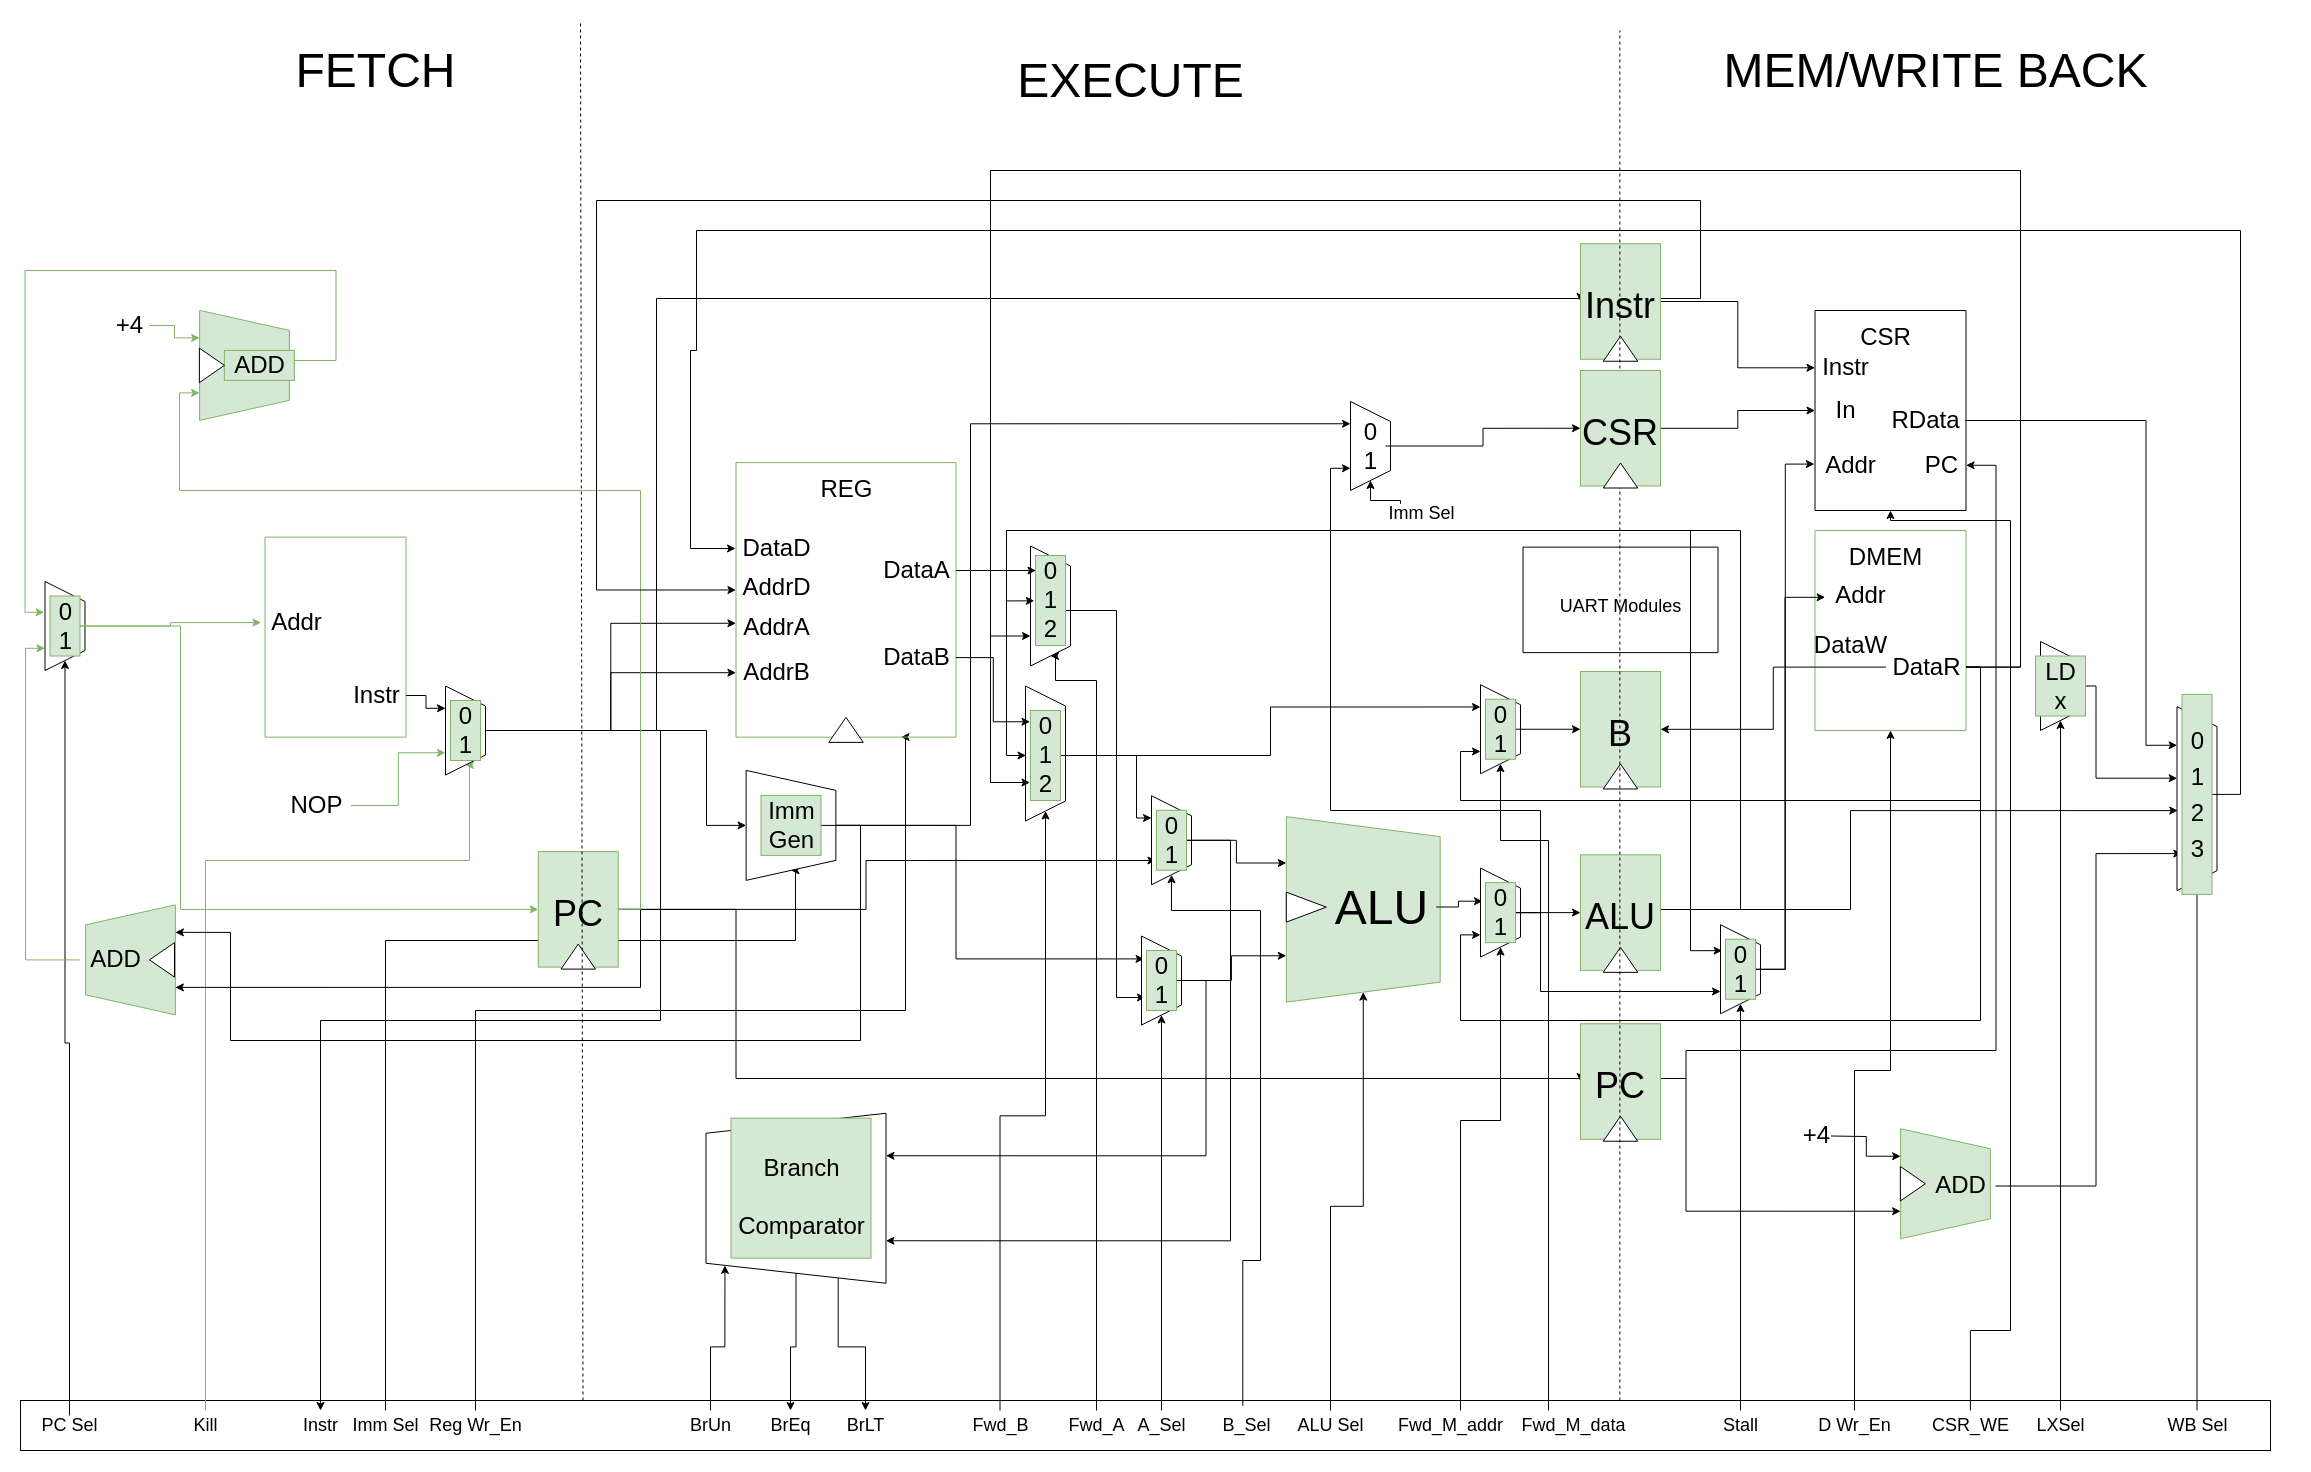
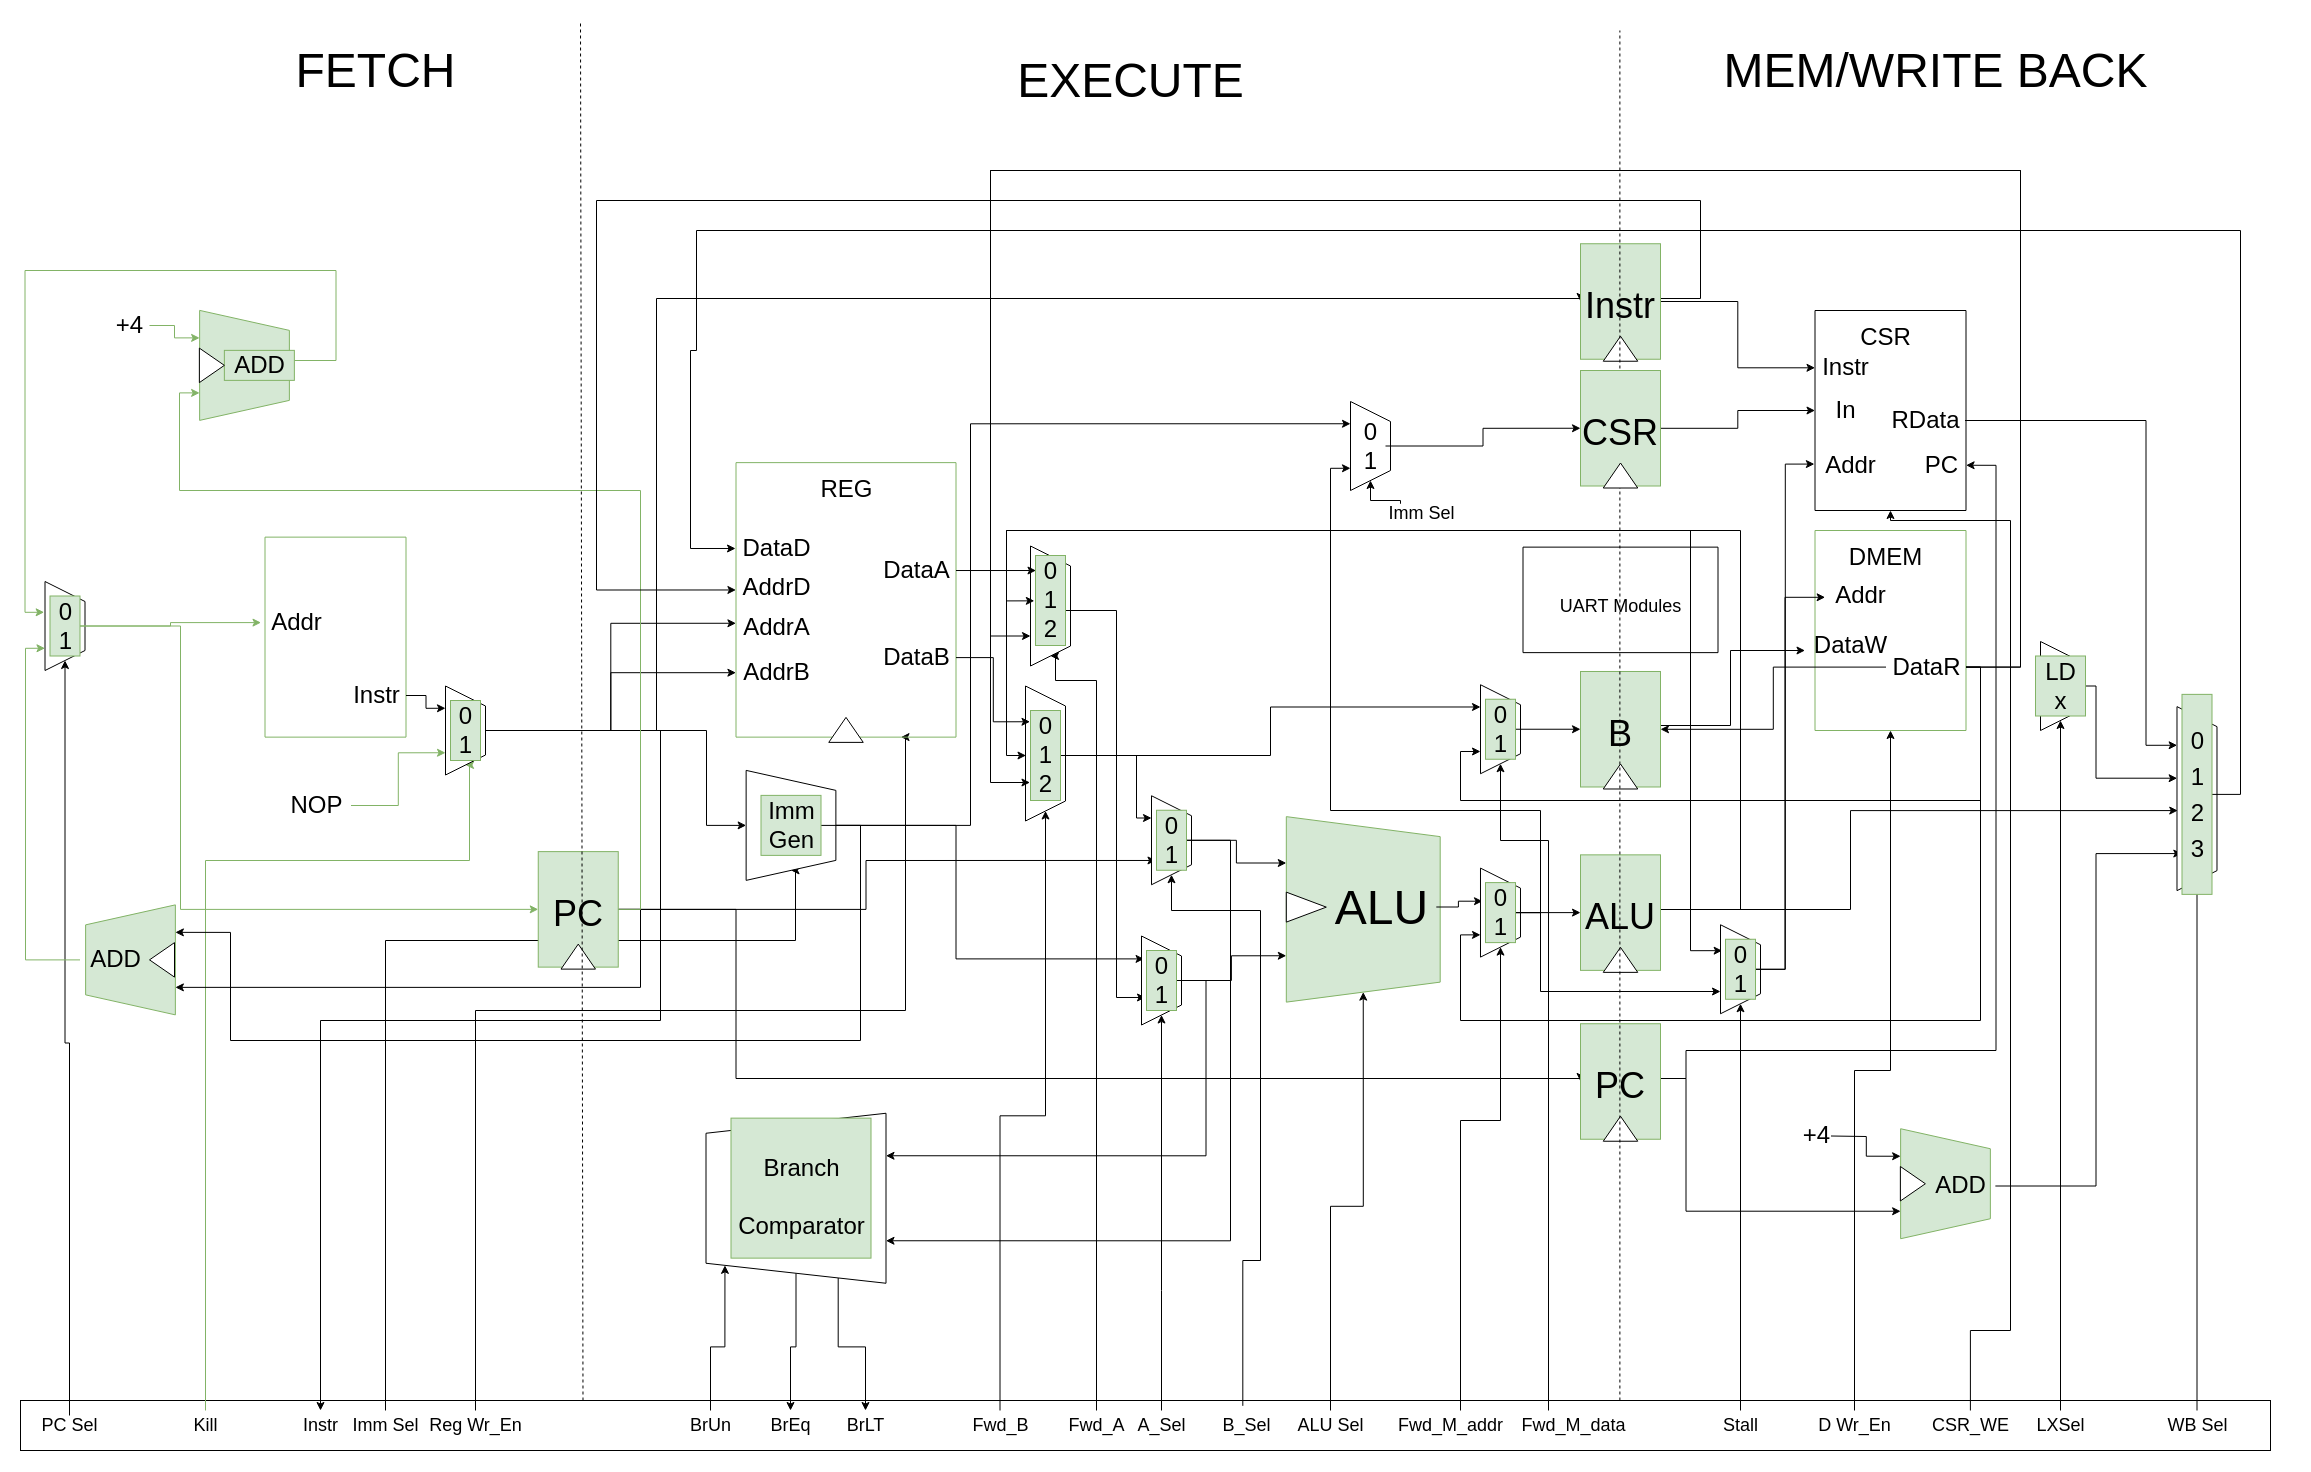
none -> (1731, 690)
